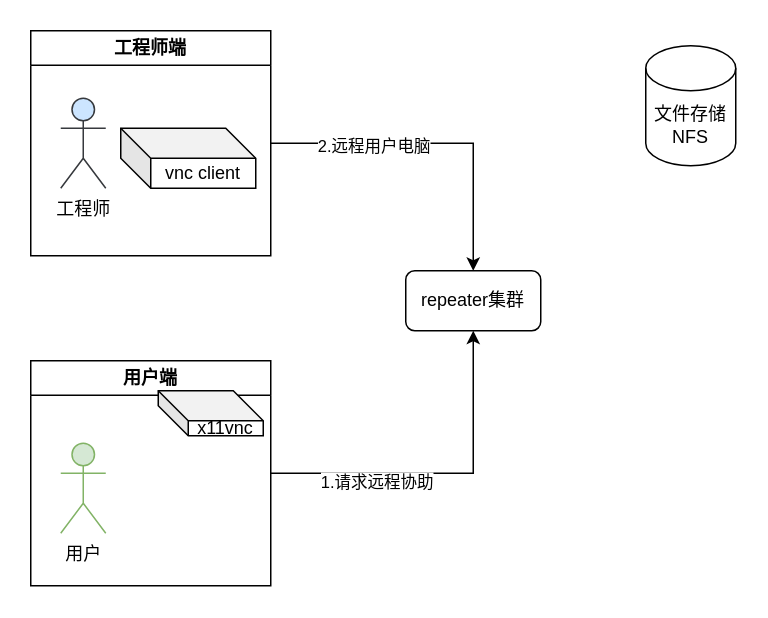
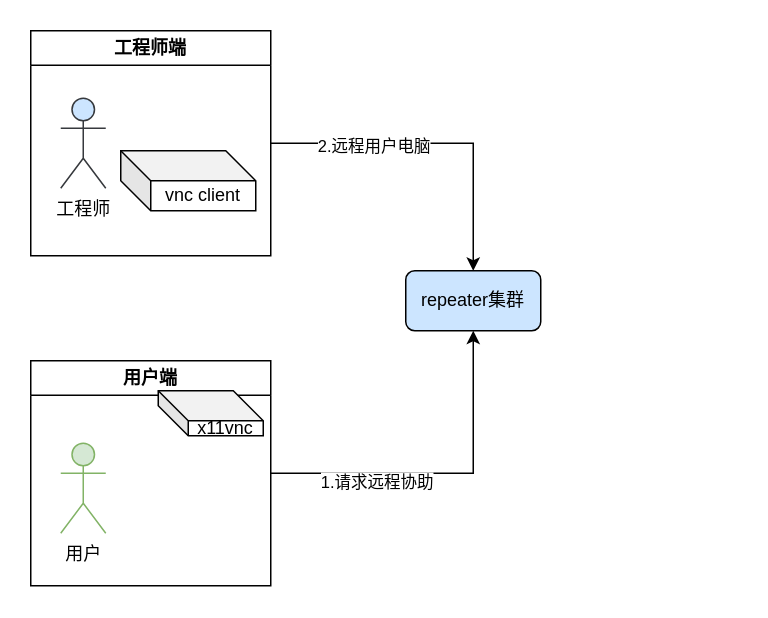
(691, 106) -> none
(188, 158) -> (188, 181)
(473, 301) -> (473, 301)
